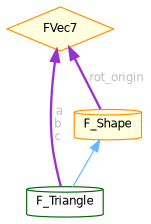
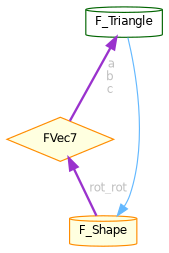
(115, 78) -> (107, 189)
(51, 124) -> (90, 84)
